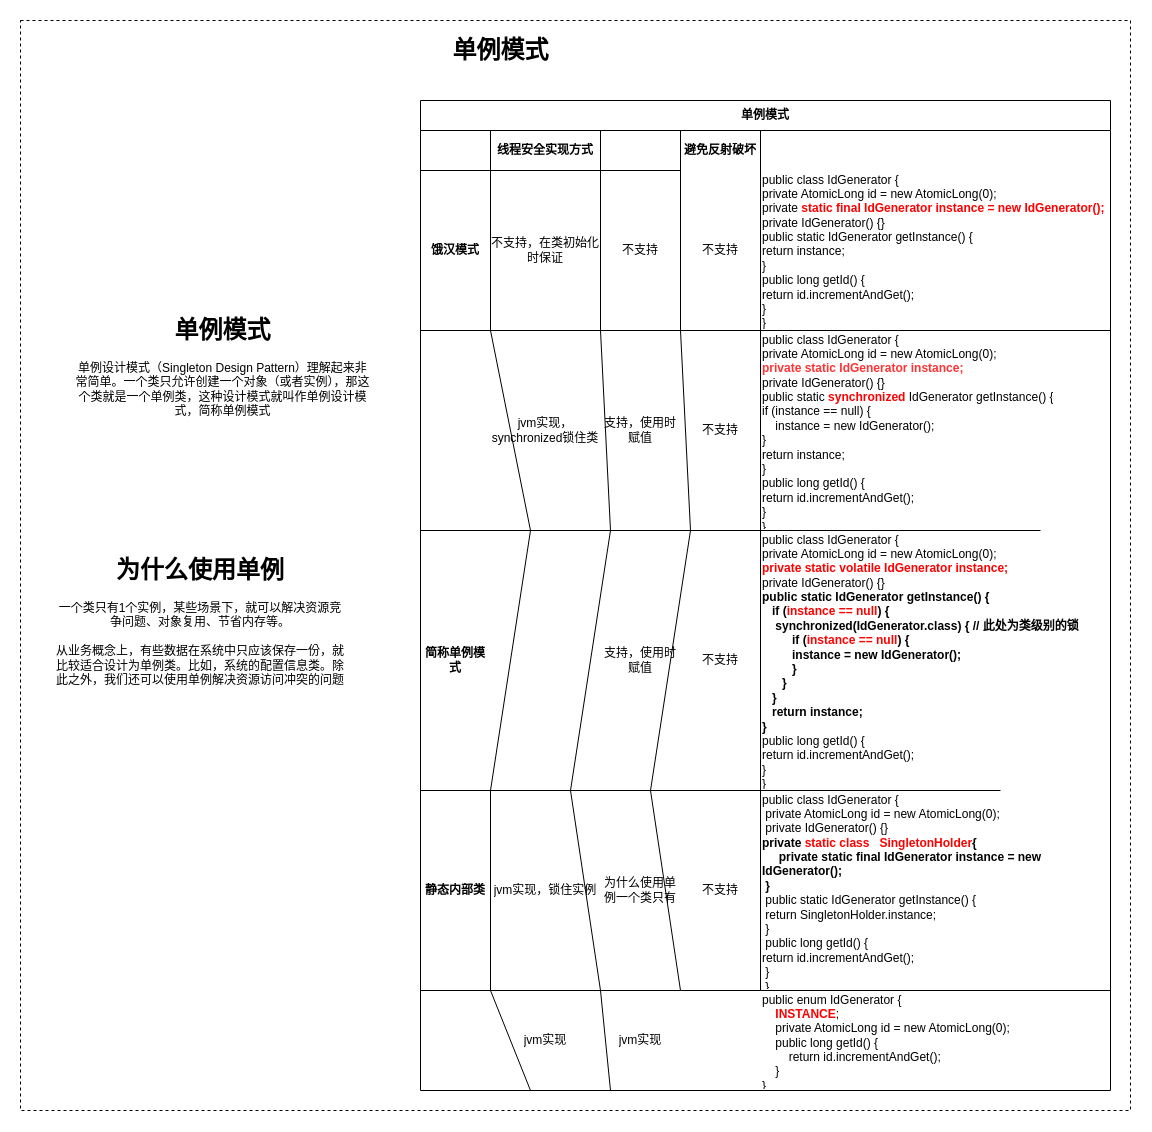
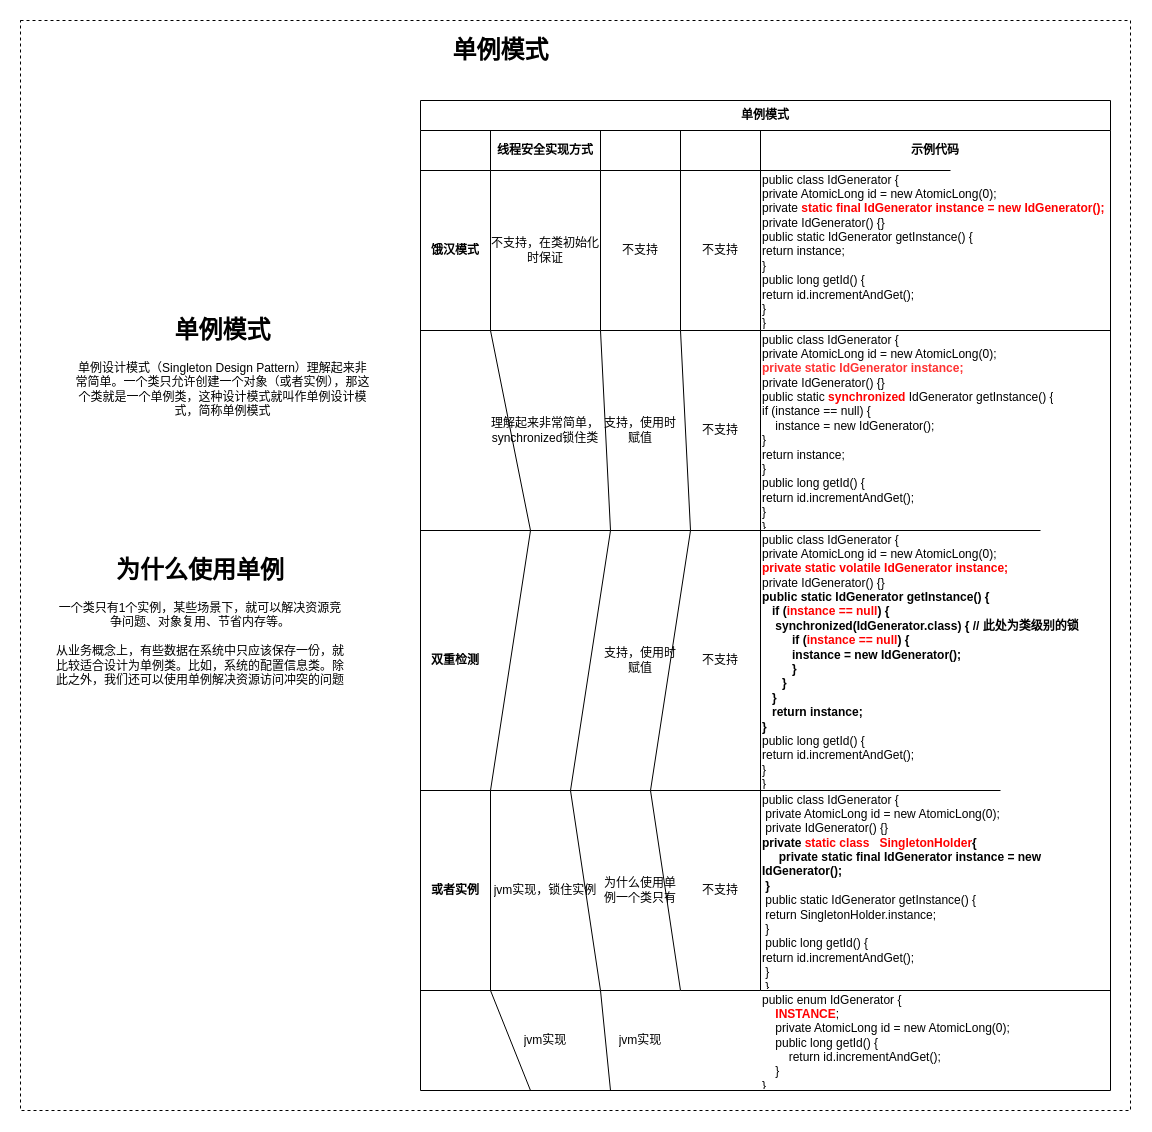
(721, 151) -> none
none -> (936, 151)
(546, 431) -> (546, 431)
(456, 661) -> (456, 661)
(456, 891) -> (456, 891)
